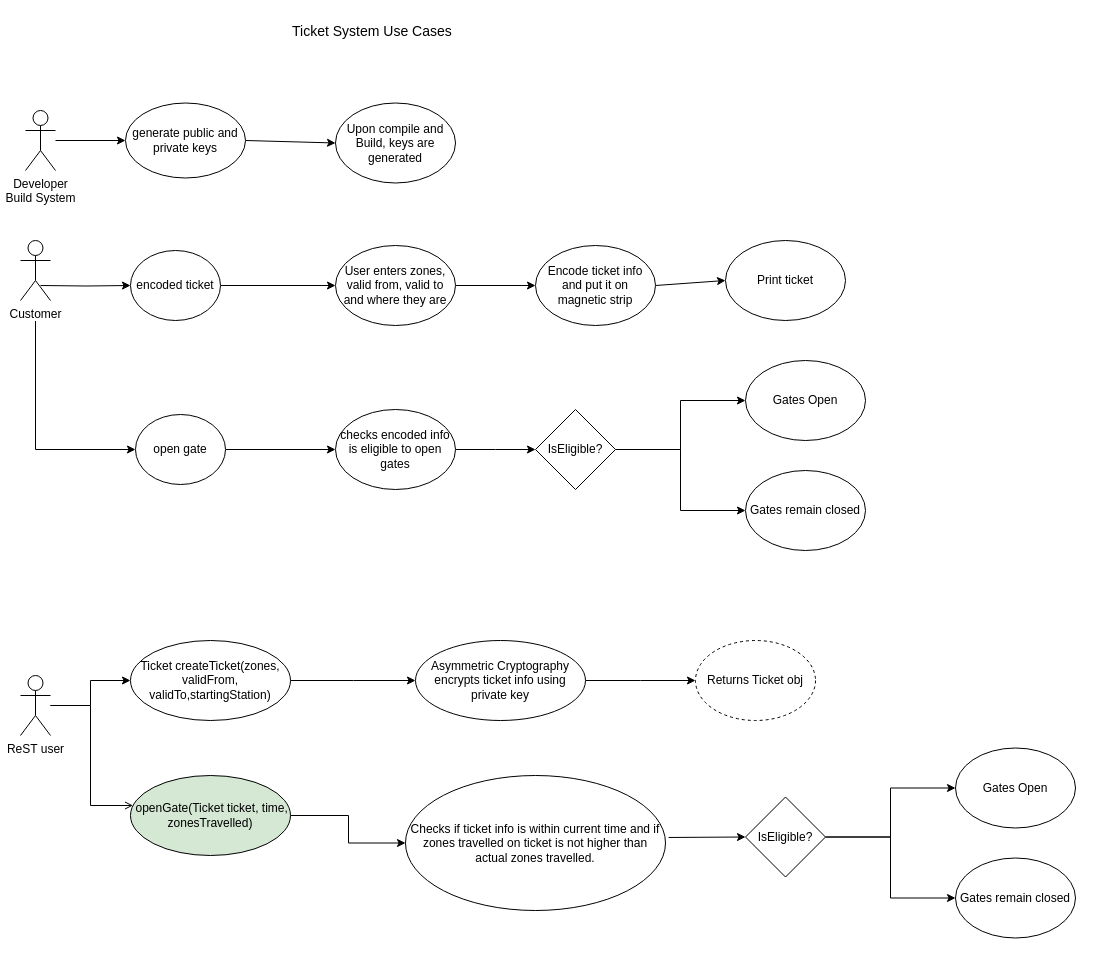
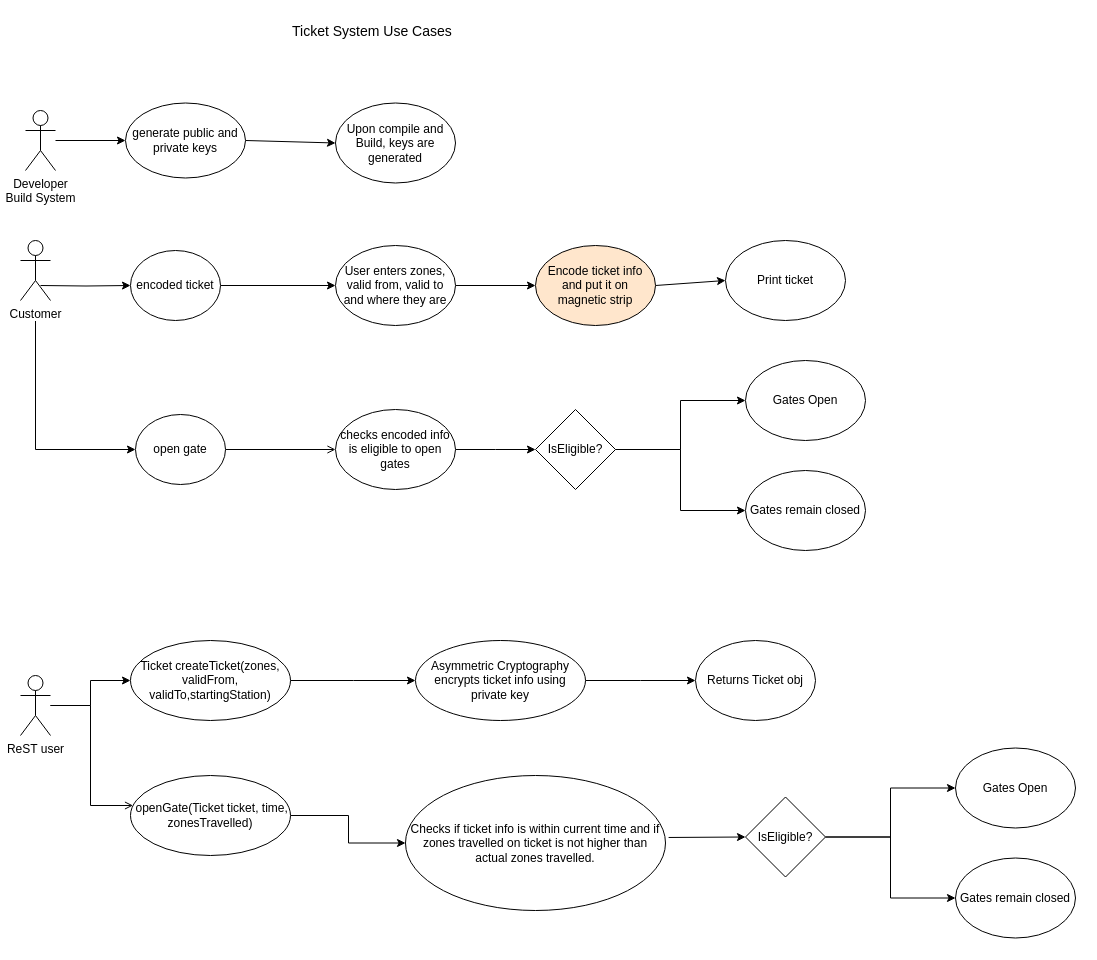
(596, 286) -> (596, 286)
(327, 450) -> (328, 450)
(756, 681) -> (756, 681)
(211, 816) -> (211, 816)
